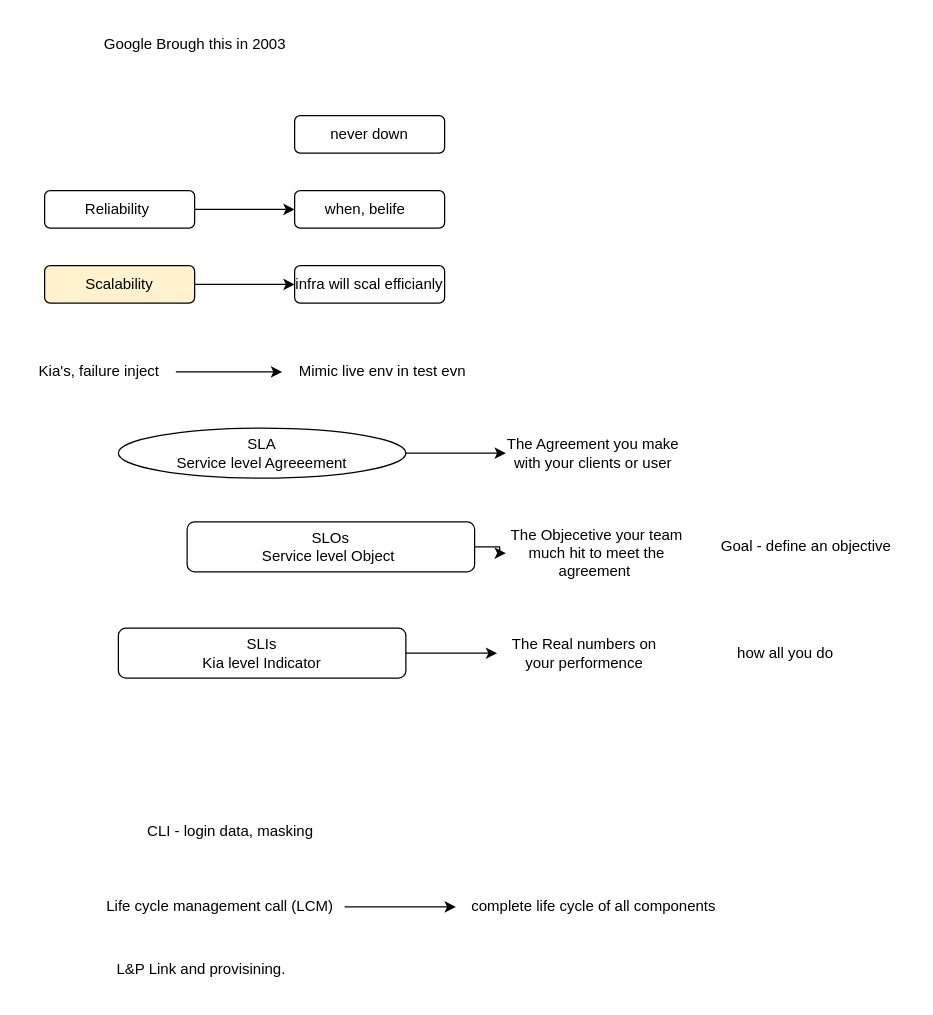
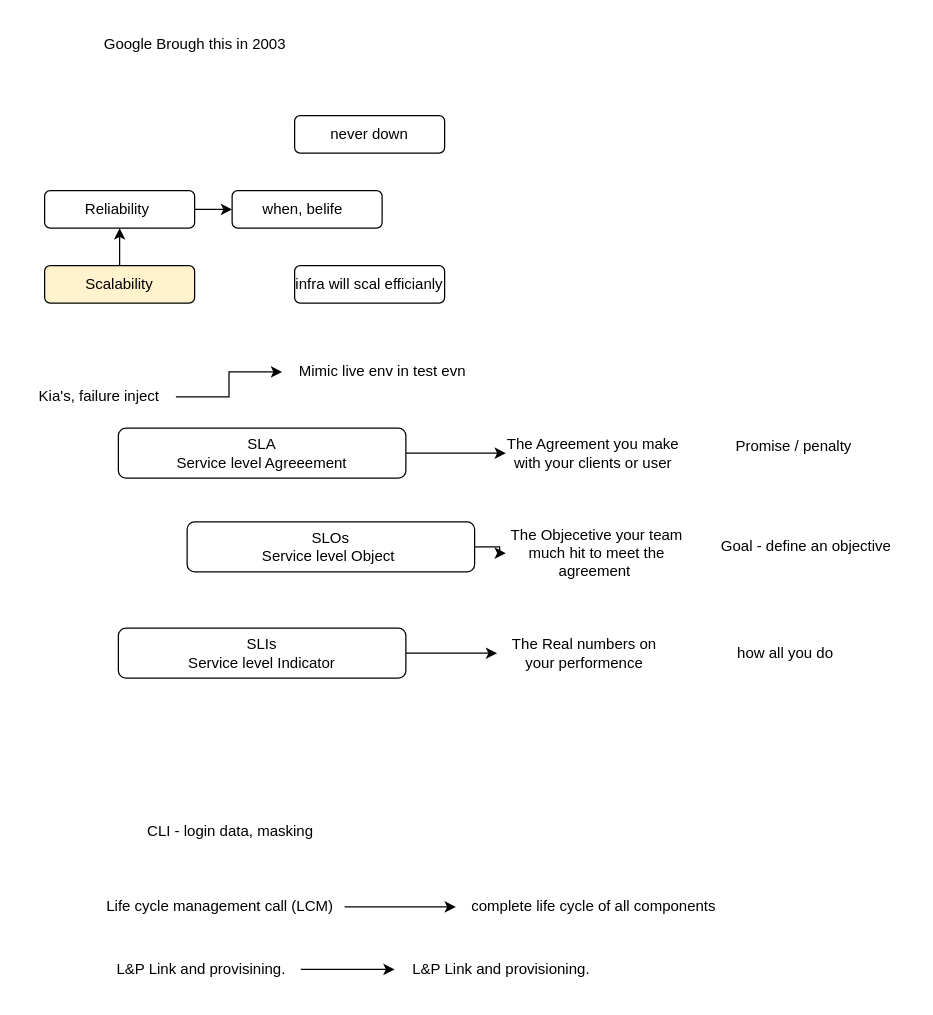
(369, 209) -> (307, 209)
(240, 284) -> (119, 243)
(101, 372) -> (101, 397)
none -> (793, 447)
(262, 453) -> (262, 453)
(262, 653) -> (262, 653)
none -> (343, 969)
none -> (501, 969)
